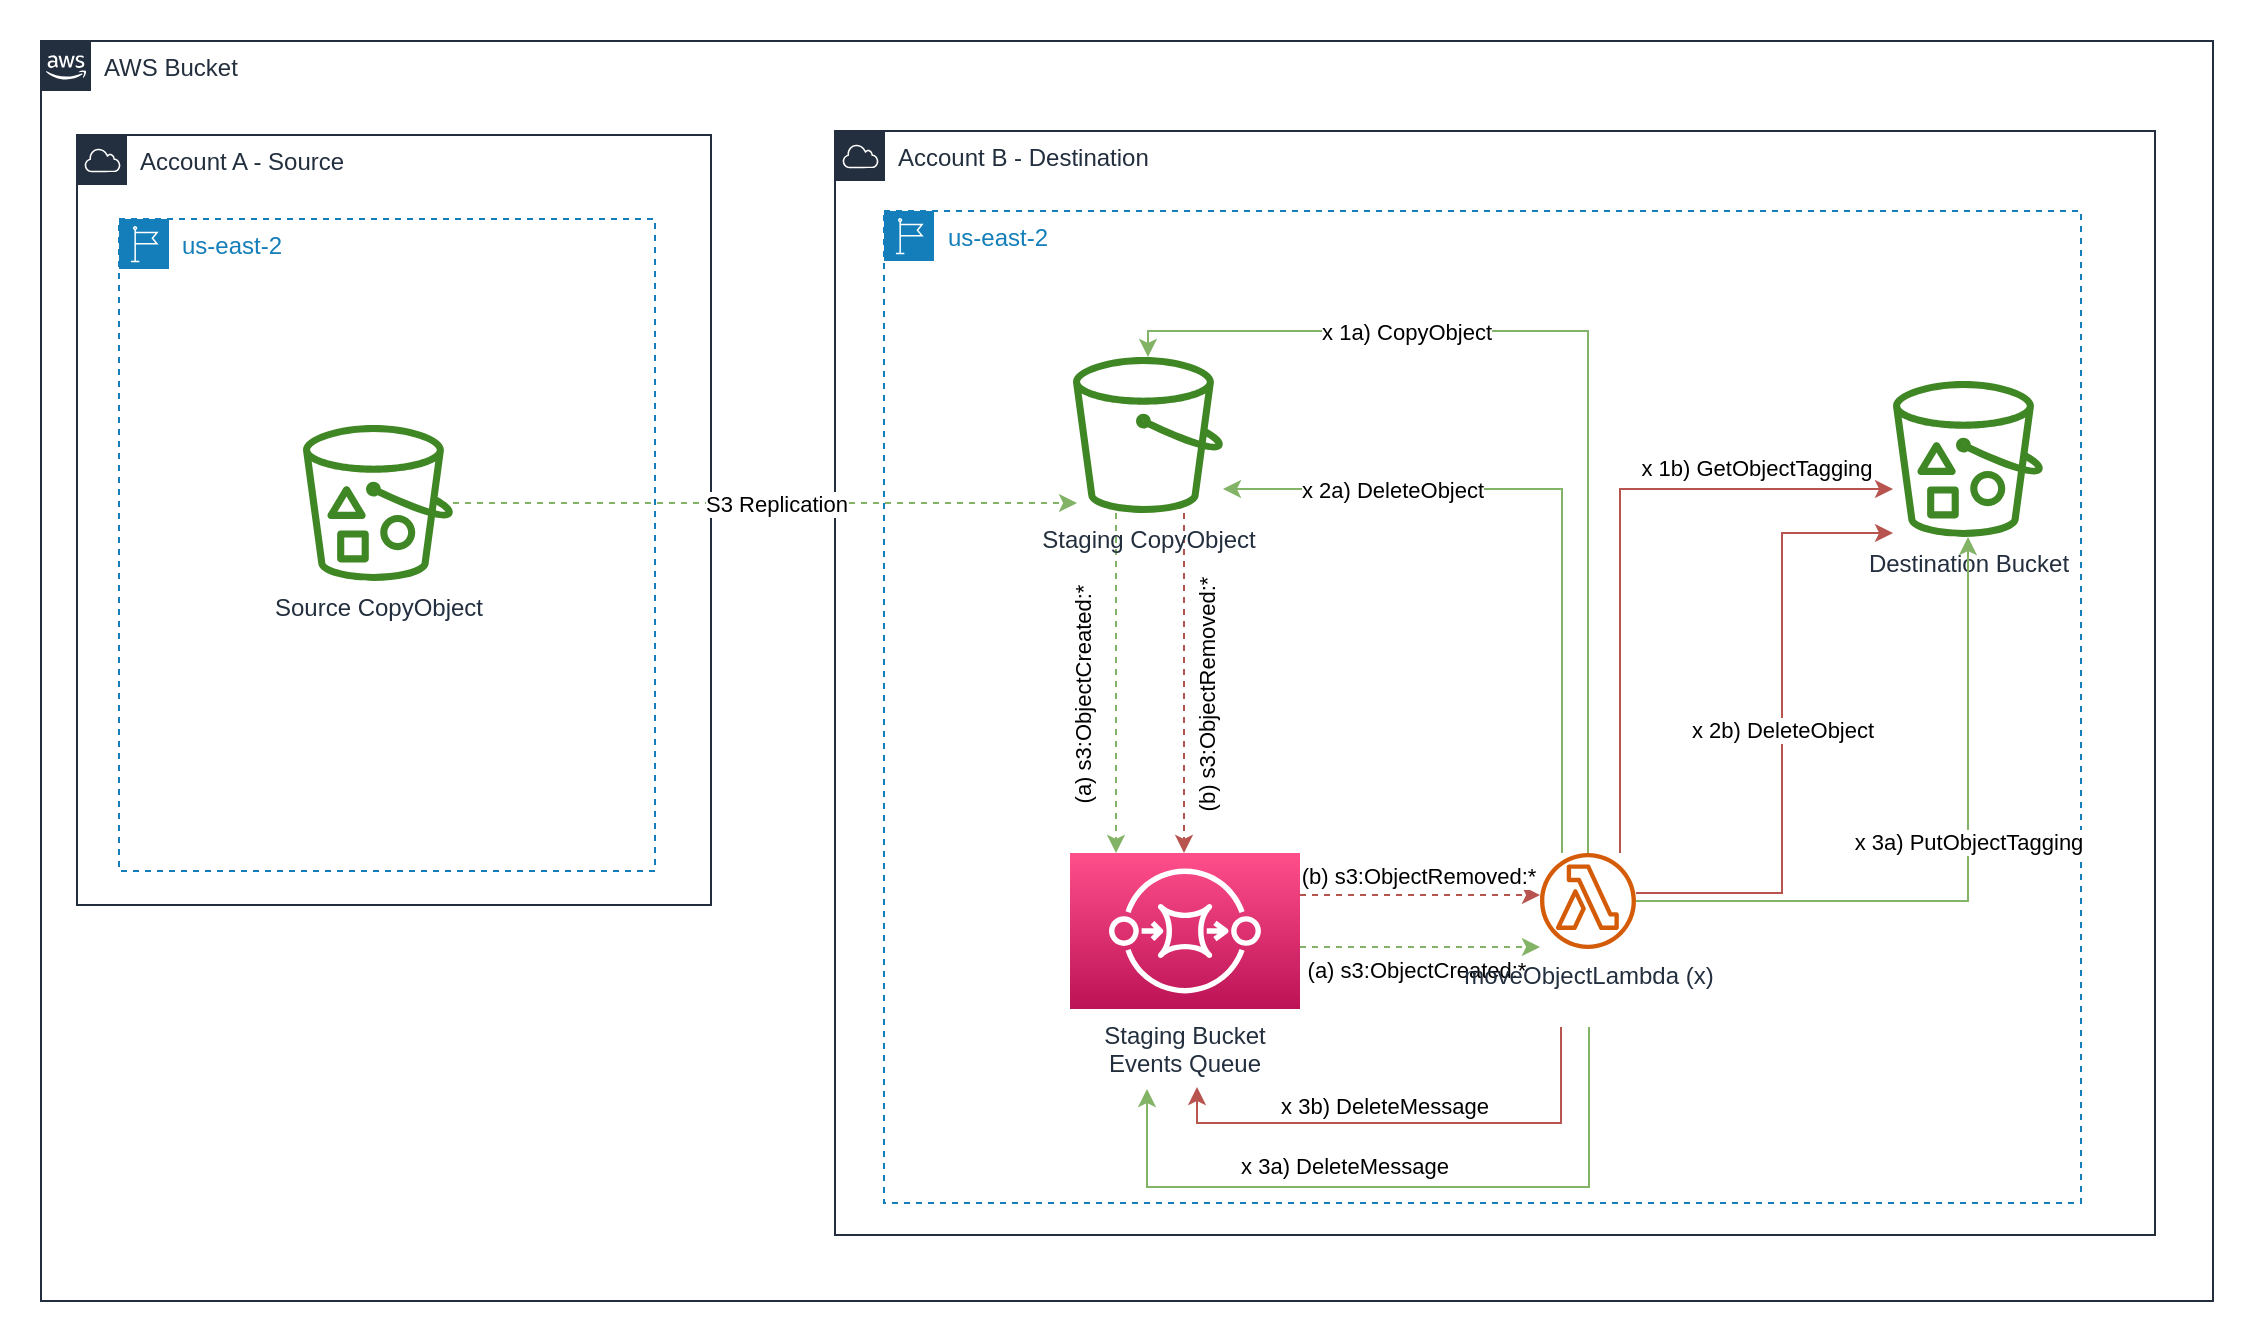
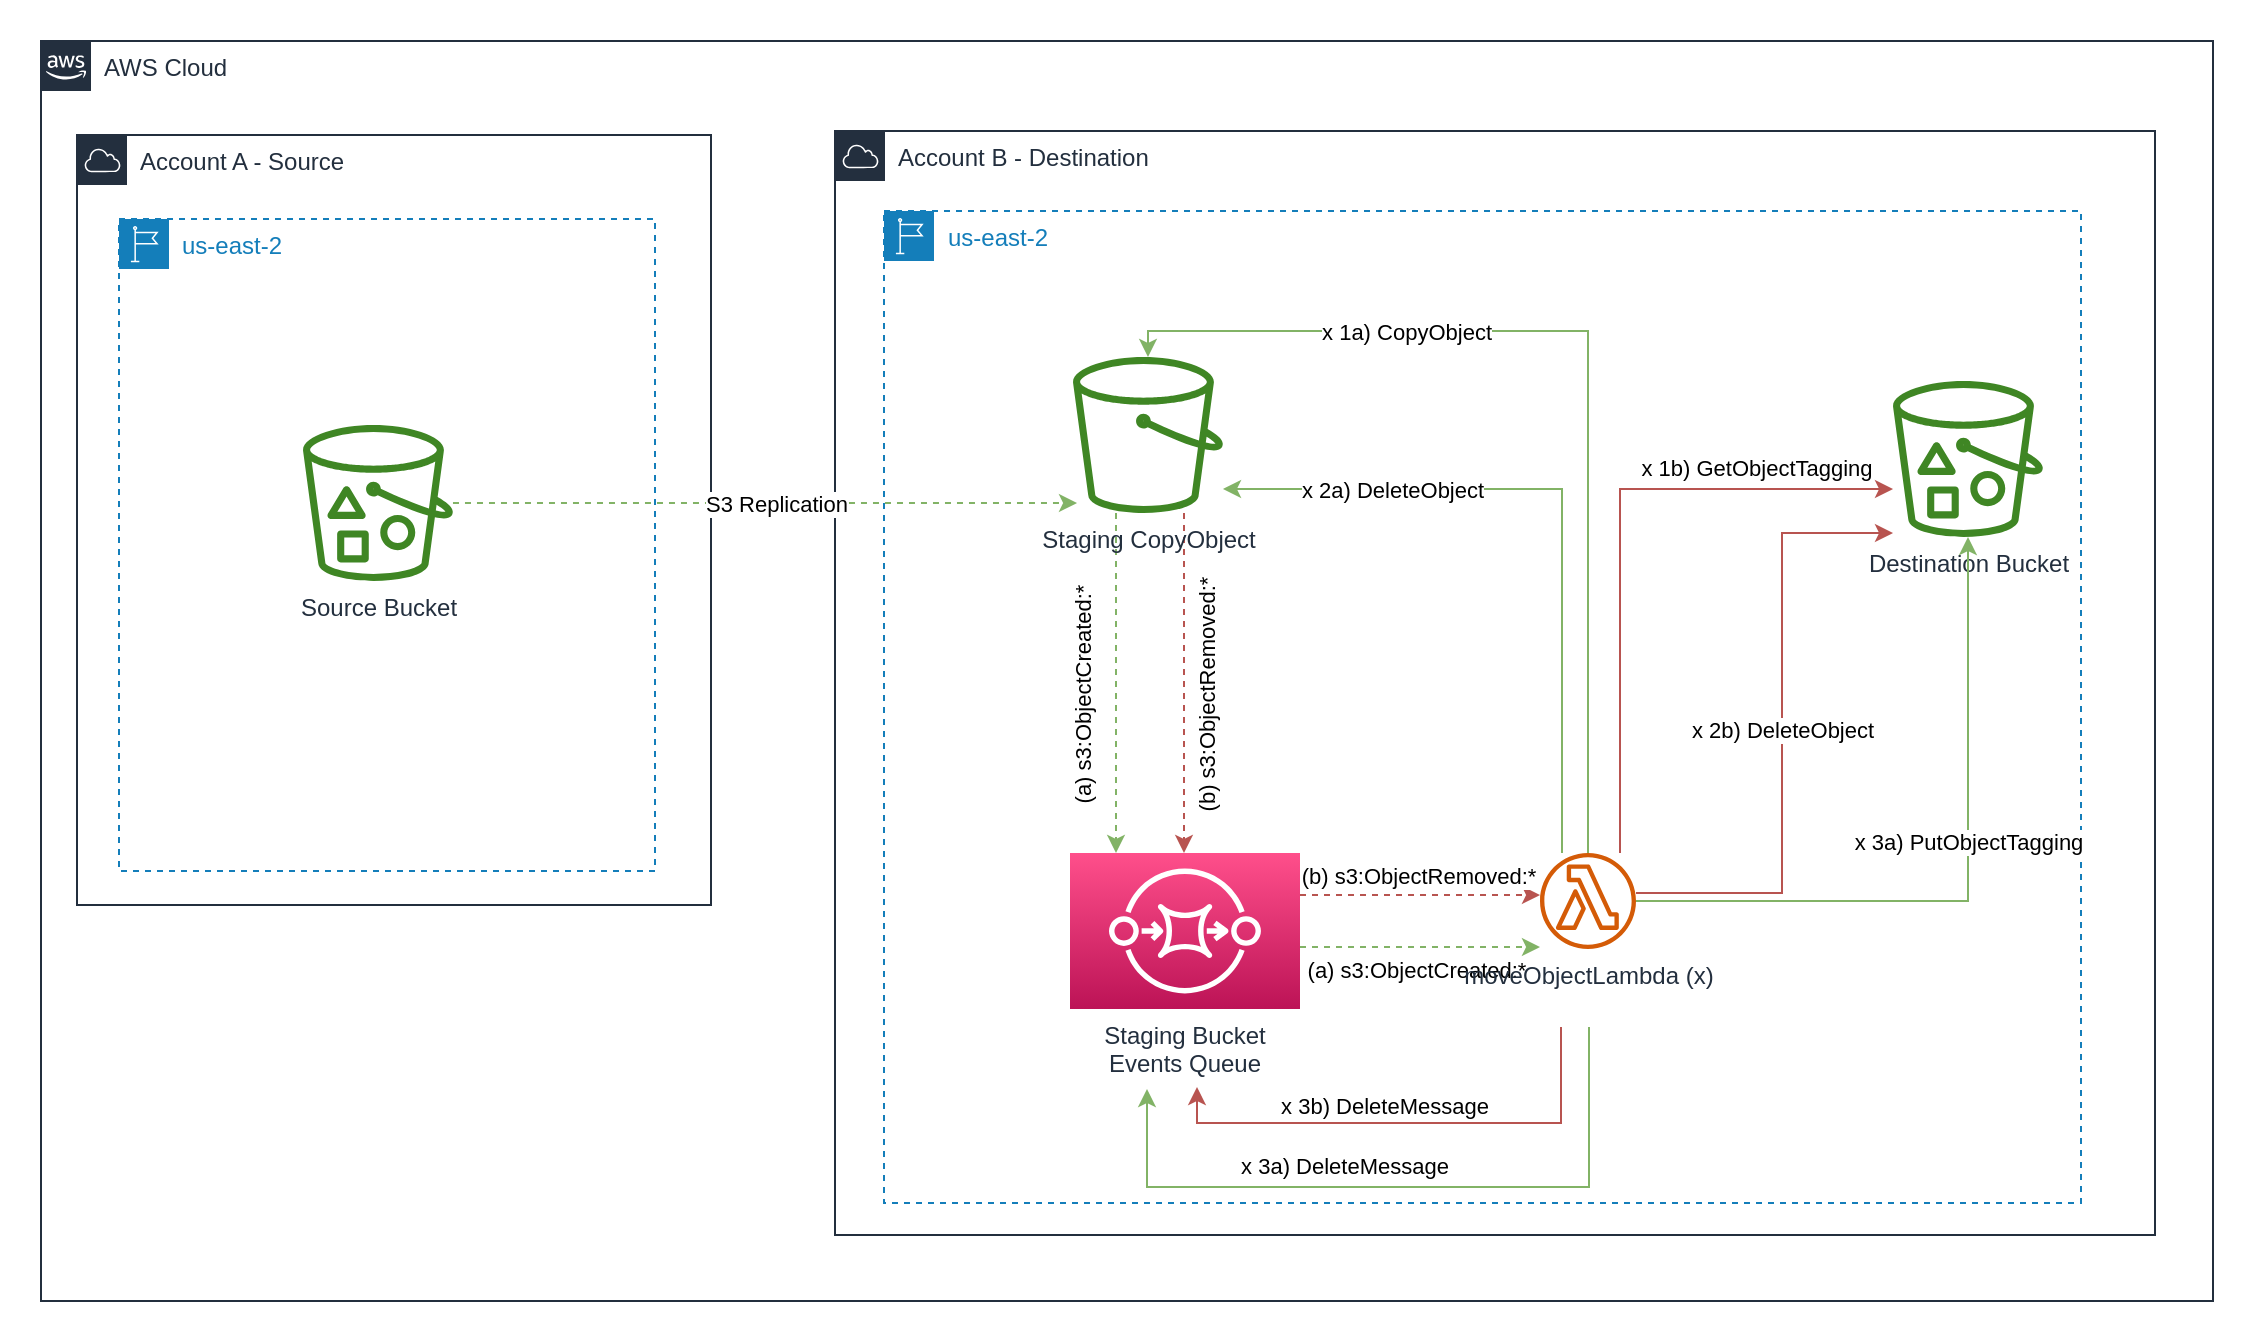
(169, 69) -> (159, 69)
(380, 609) -> (380, 609)
